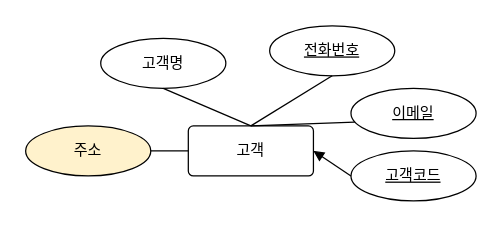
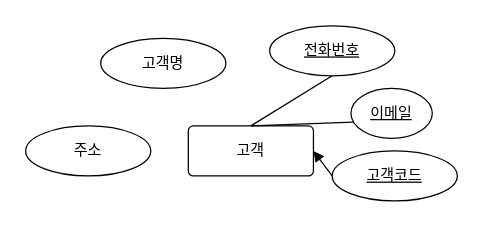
(205, 106) -> none
(413, 113) -> (391, 113)
(88, 151) -> (88, 151)
(169, 151) -> none
(413, 176) -> (394, 176)
